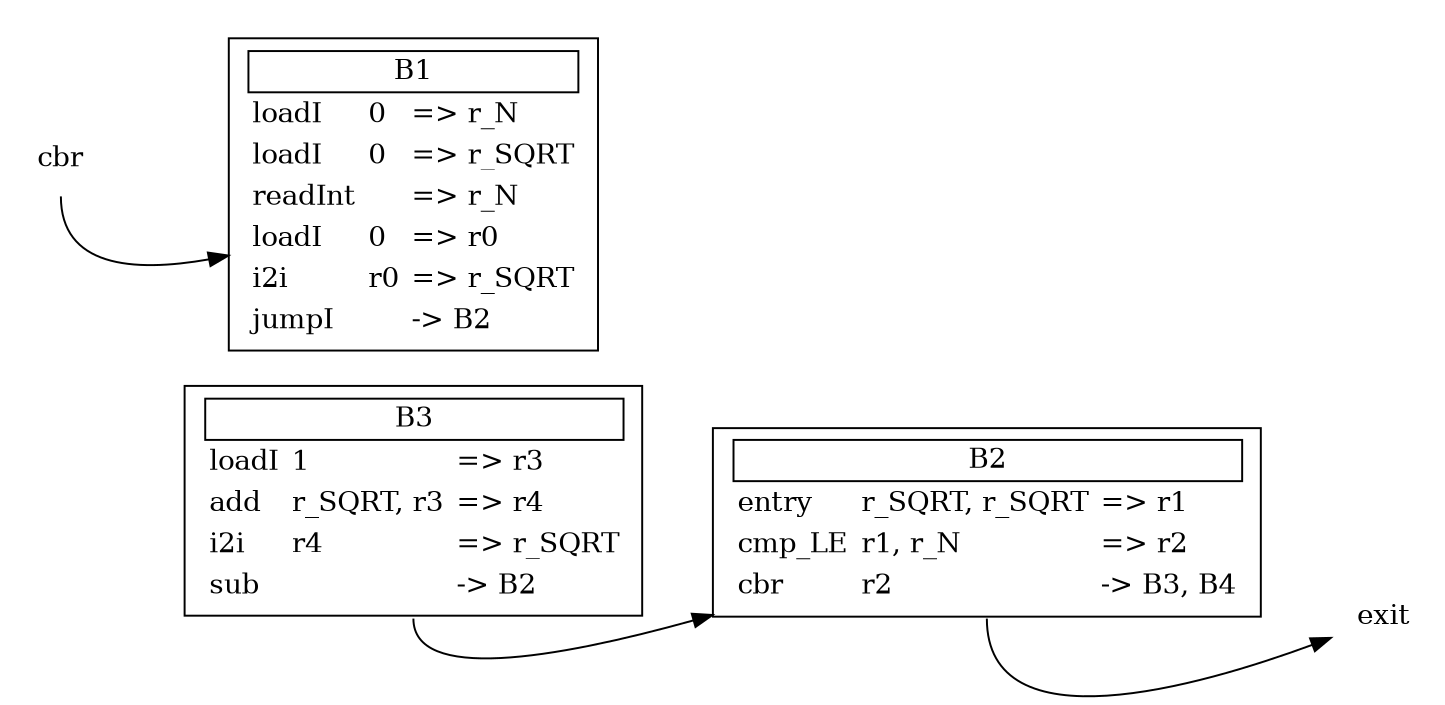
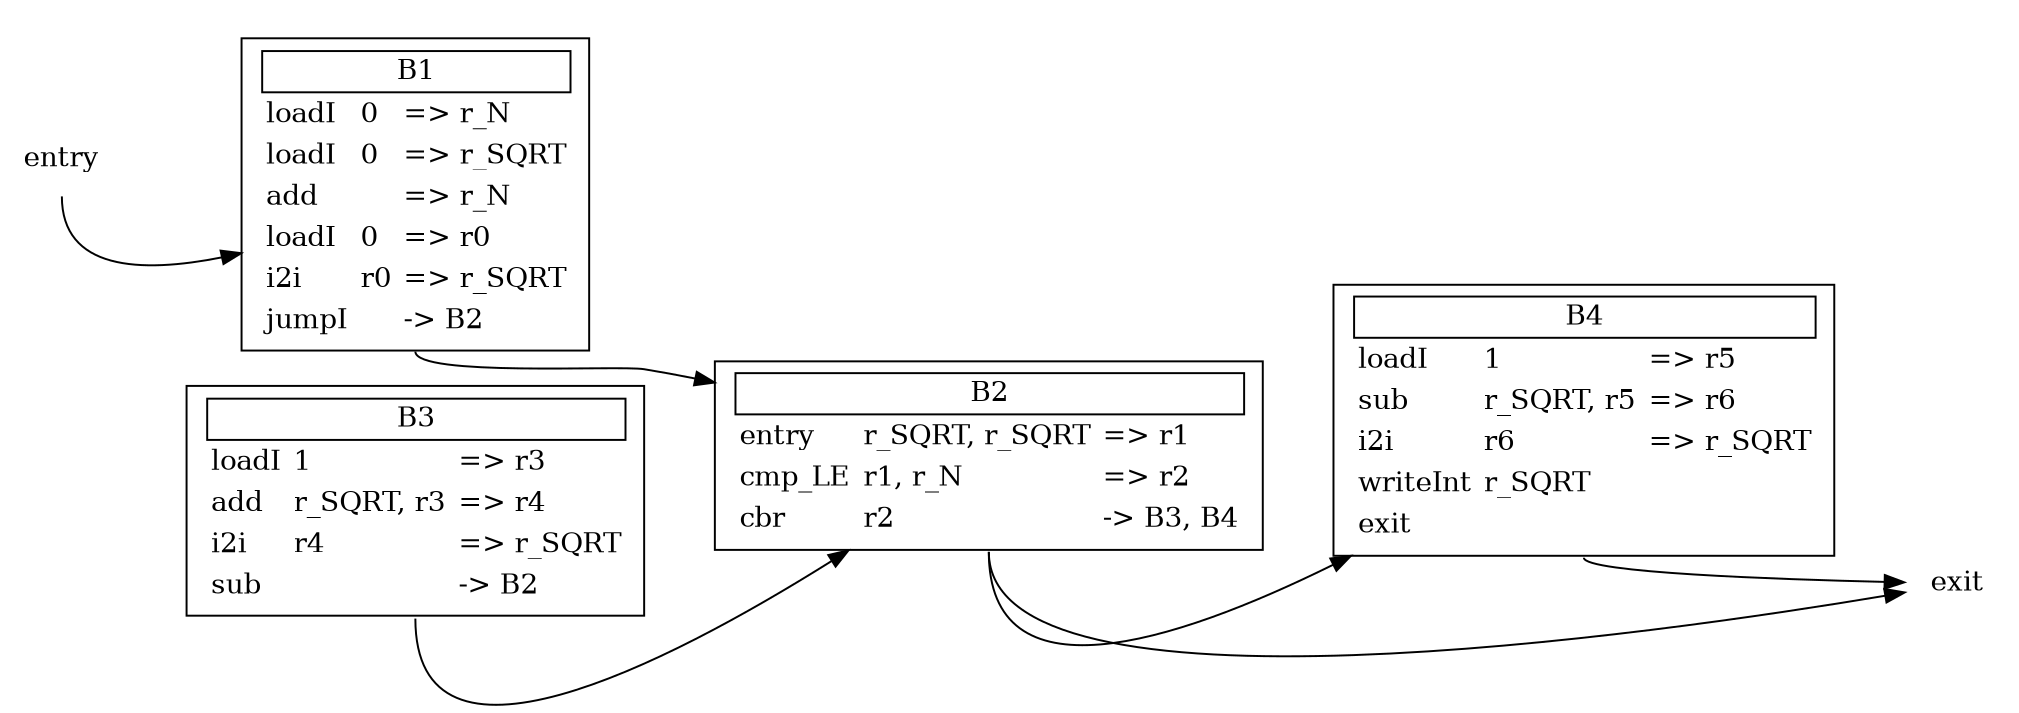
(61, 159) -> (62, 159)
(304, 196) -> (293, 196)
none -> (554, 369)
none -> (1584, 420)
